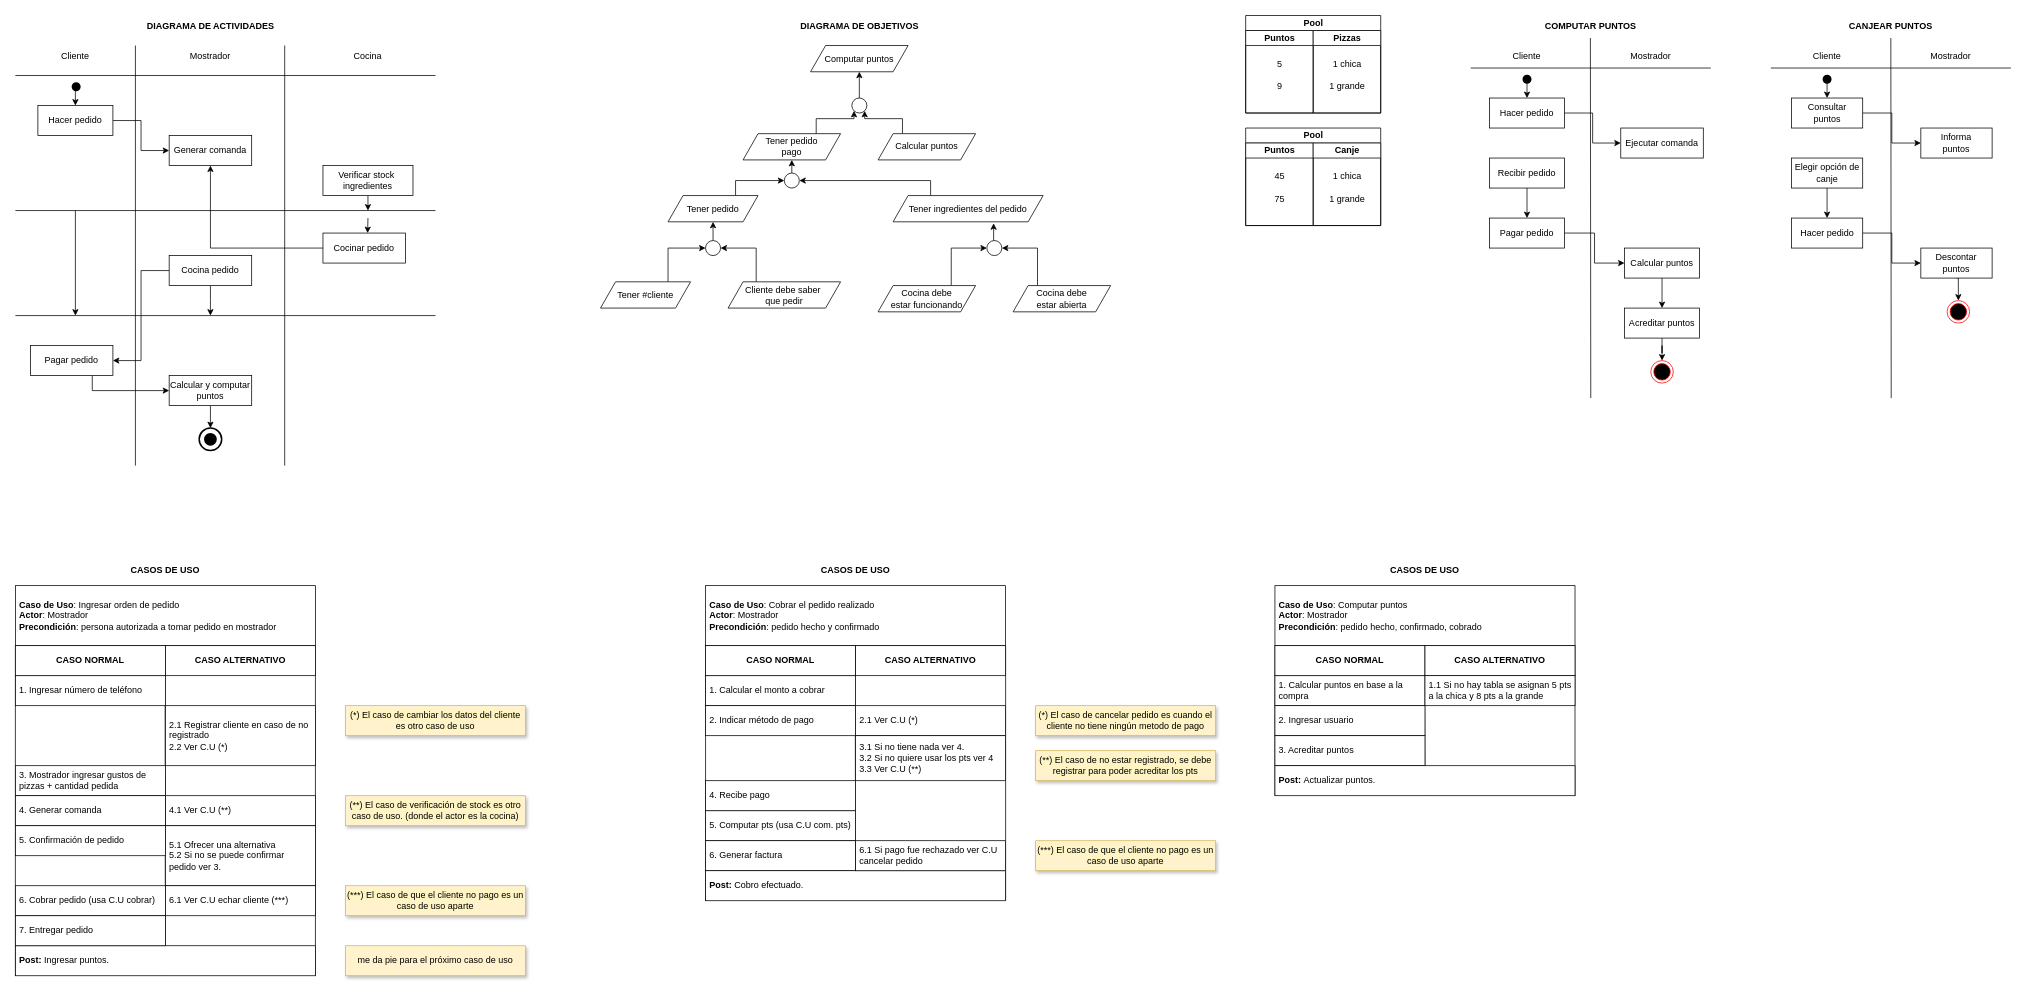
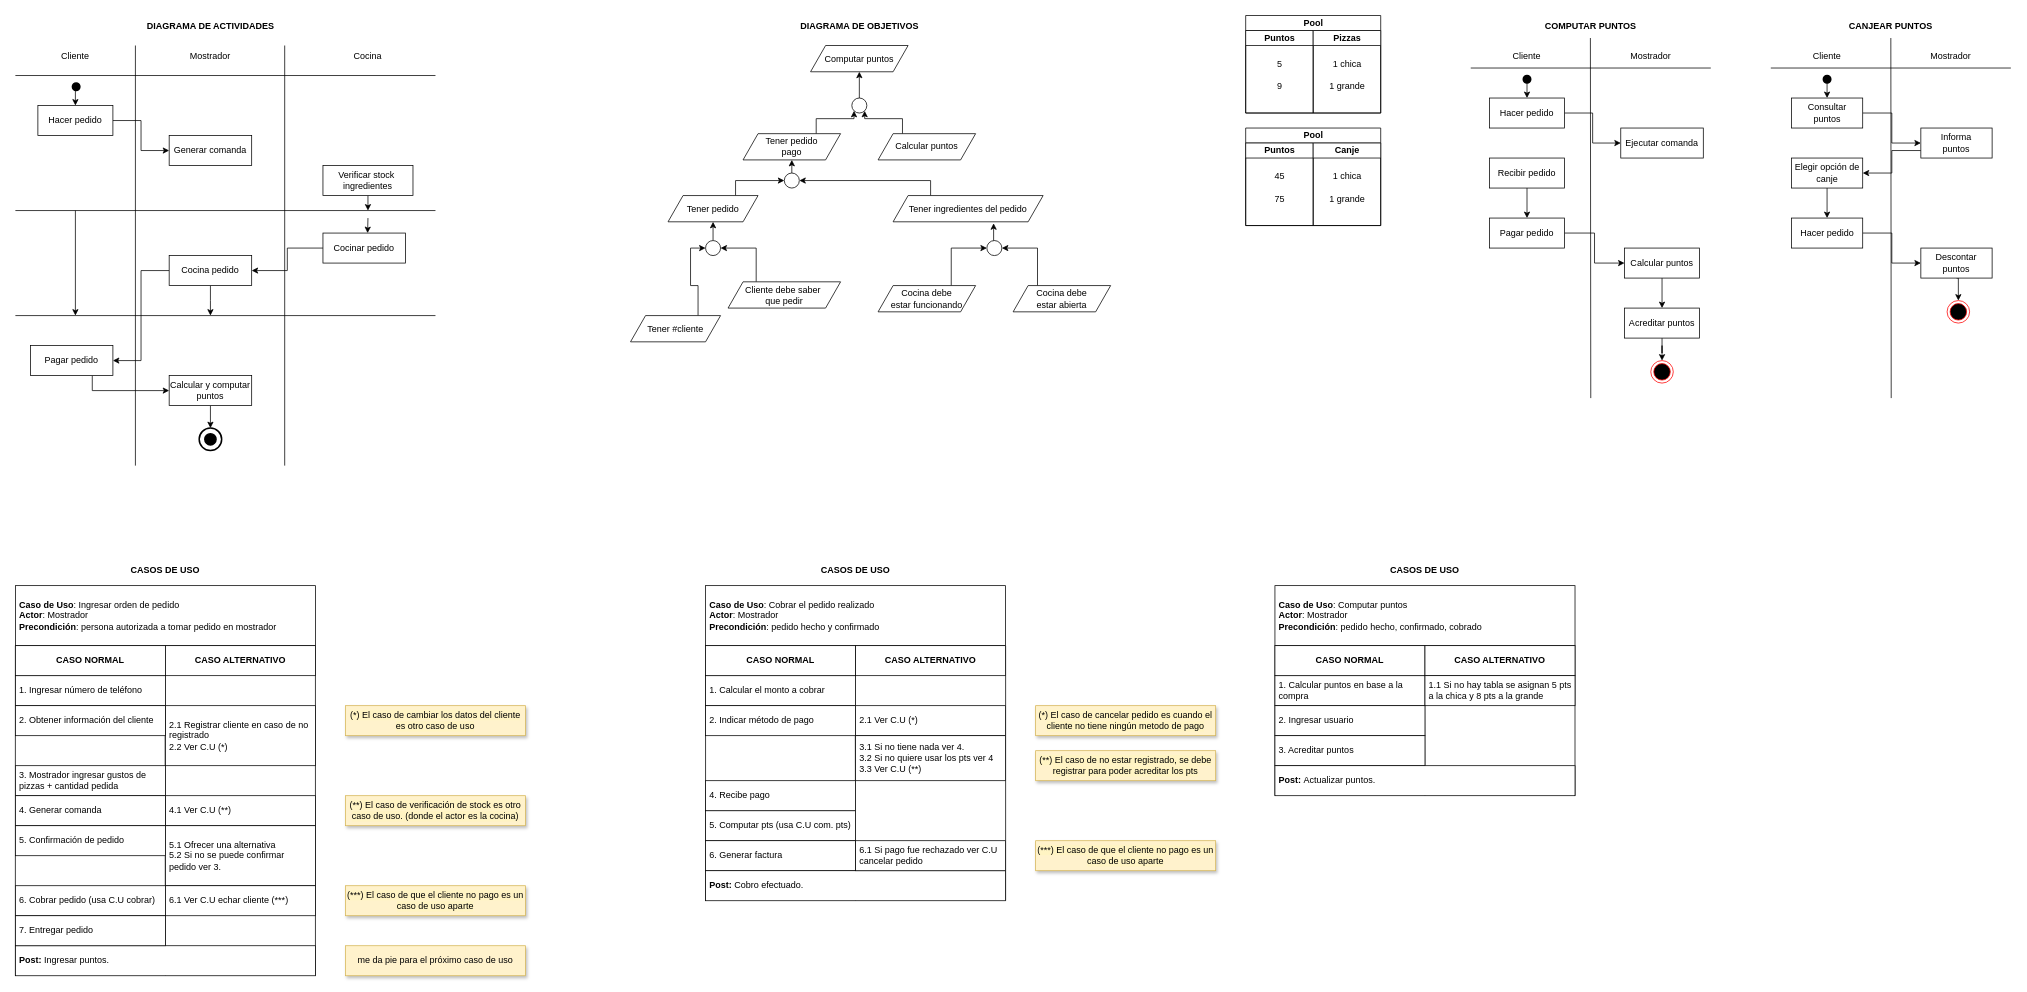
none -> (1906, 150)
(210, 212) -> (286, 270)
(645, 295) -> (675, 329)
none -> (90, 720)
